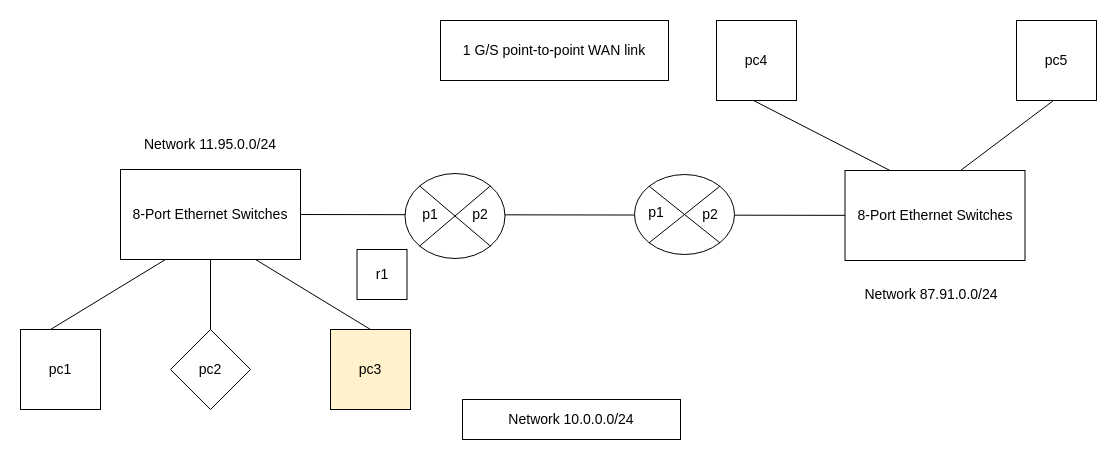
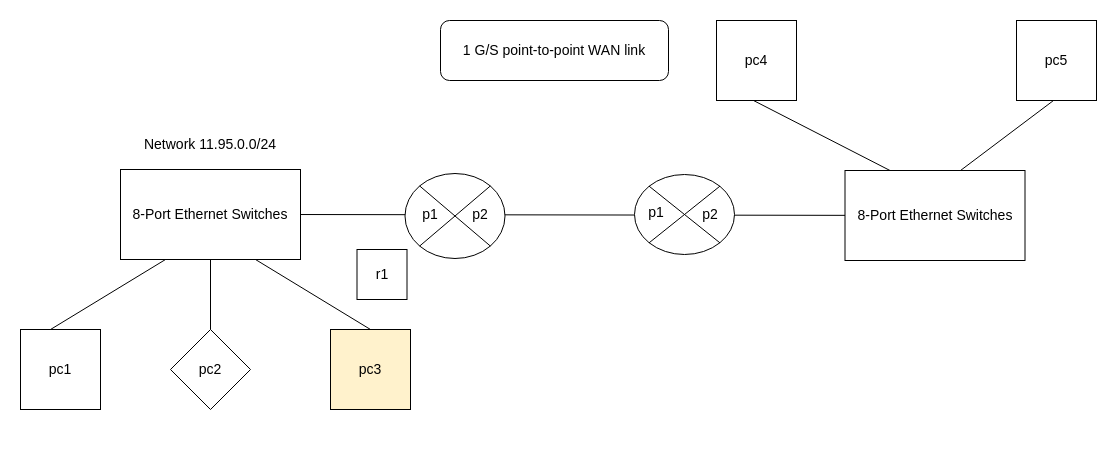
(555, 51) -> (555, 51)
(931, 295) -> none
(572, 420) -> none
